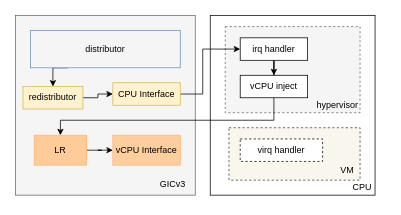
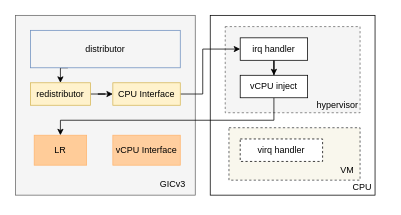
(53, 98) -> (60, 94)
(101, 150) -> none
